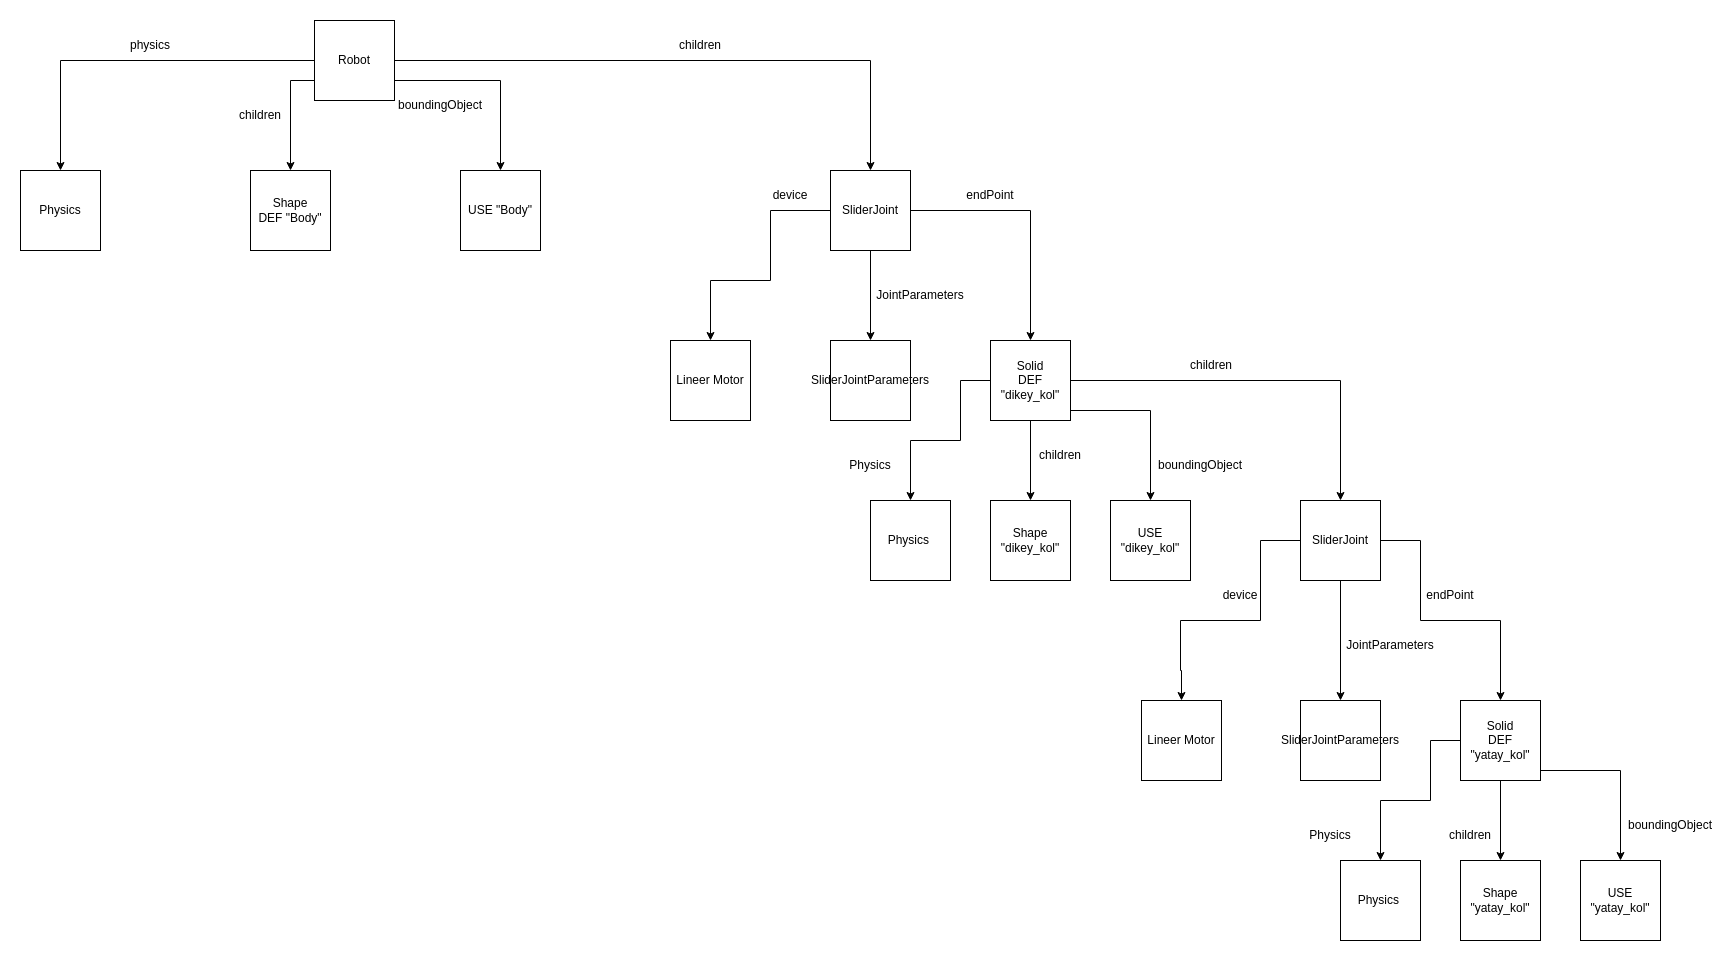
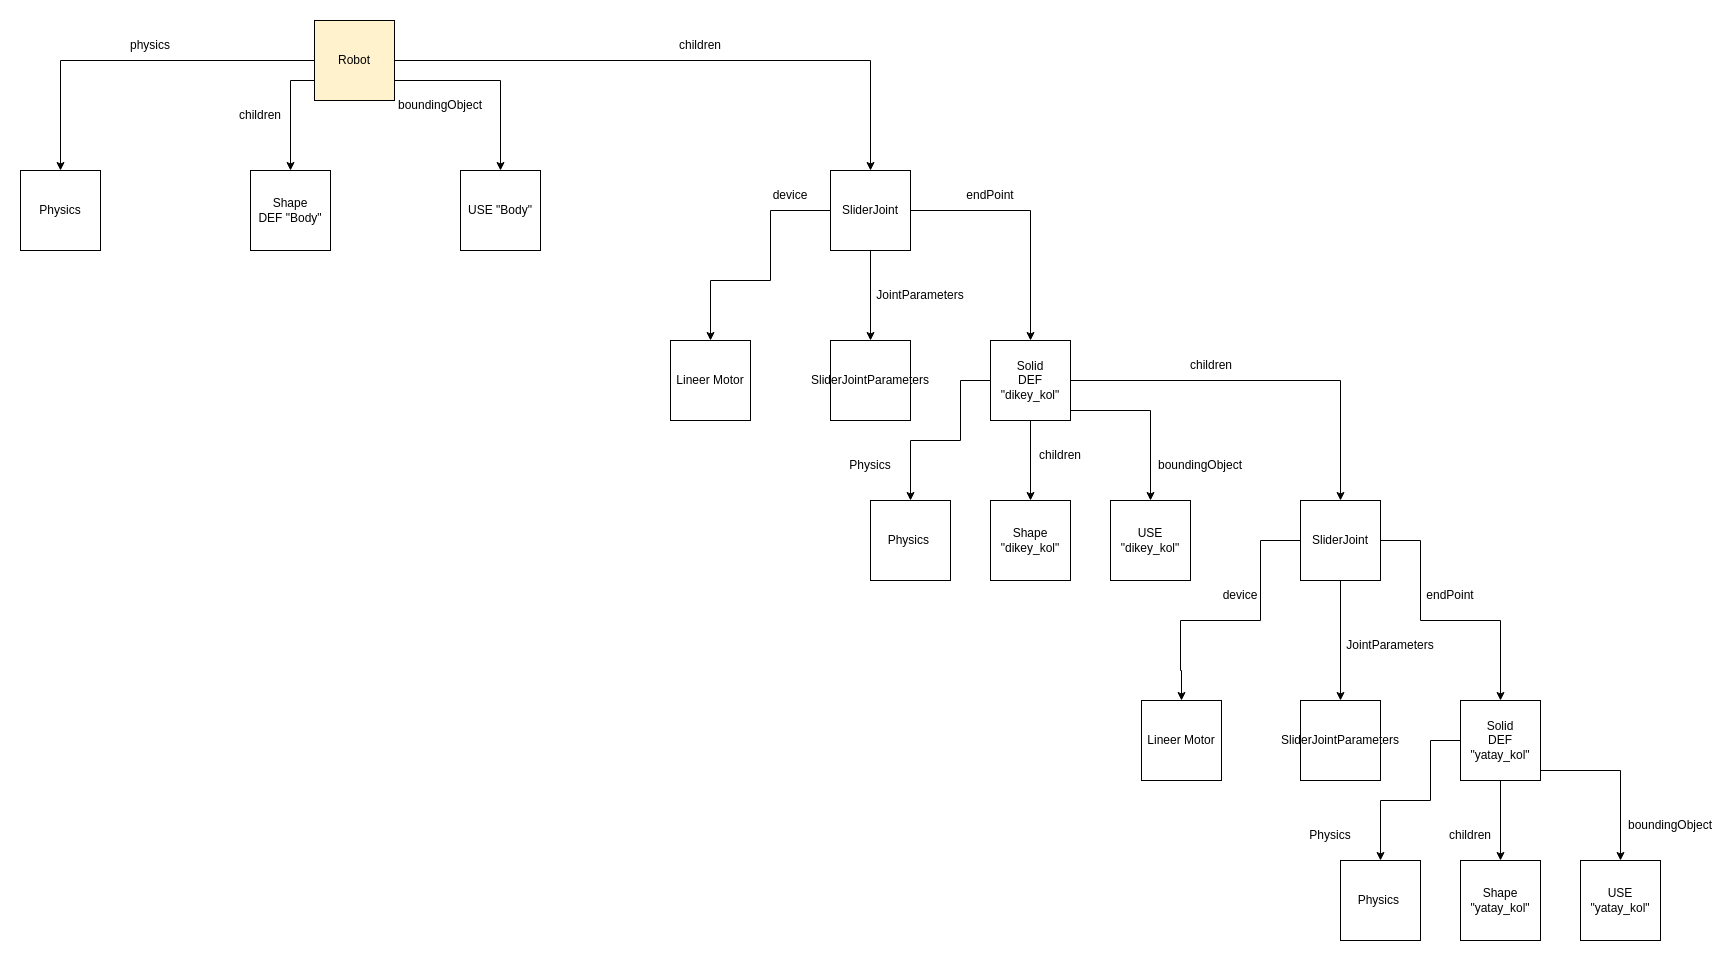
(355, 61) -> (355, 61)
